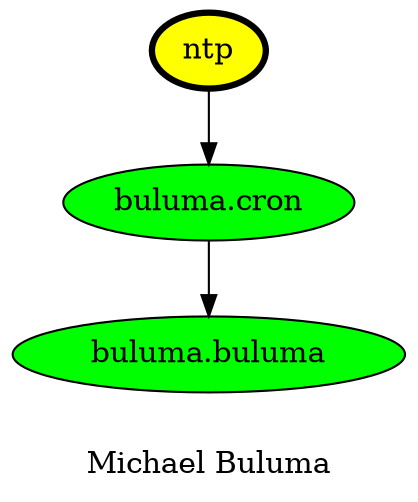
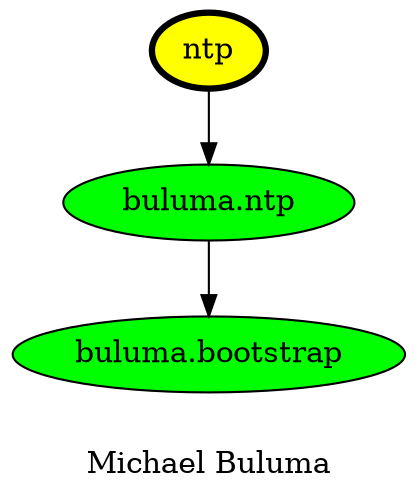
(209, 203) -> (209, 203)
(209, 354) -> (209, 354)
